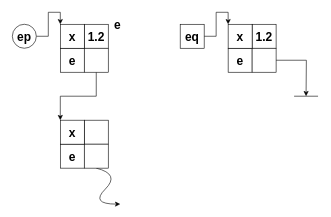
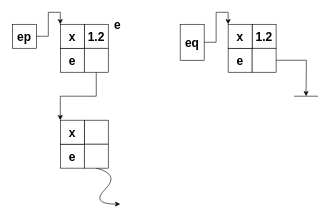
(24, 36) -> (24, 36)
(192, 36) -> (192, 42)
